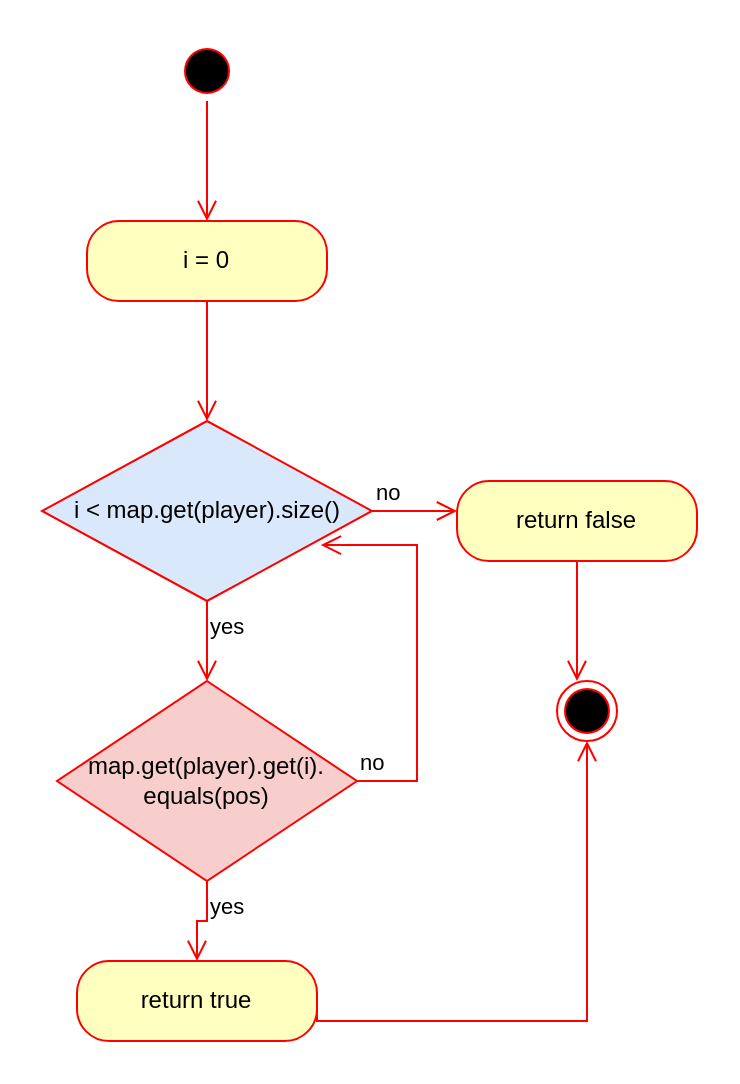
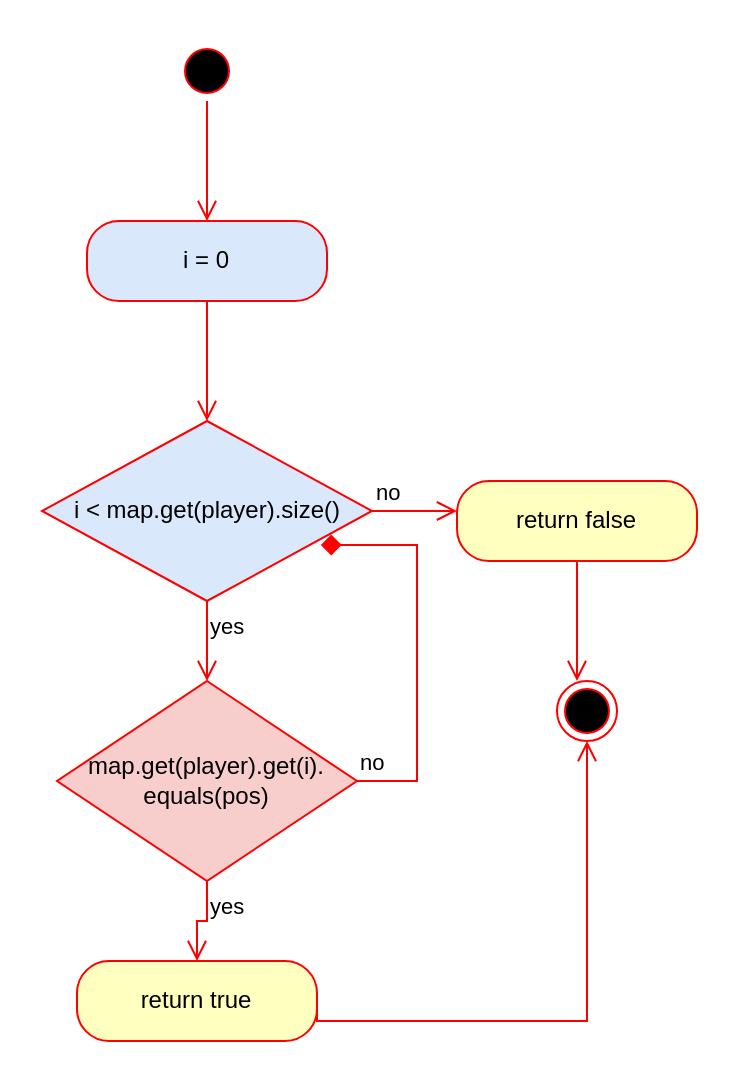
(207, 261) -> (207, 261)
(333, 545) -> (341, 545)
